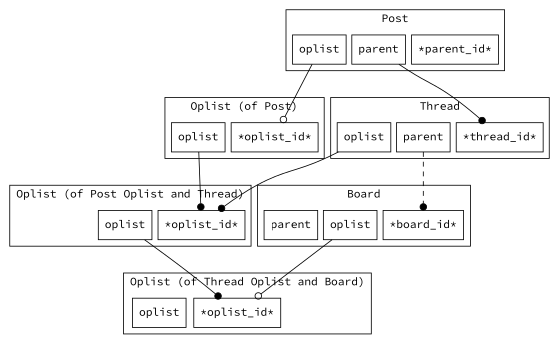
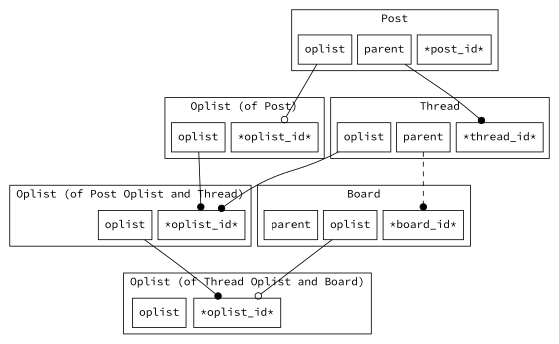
(455, 50) -> (454, 50)
